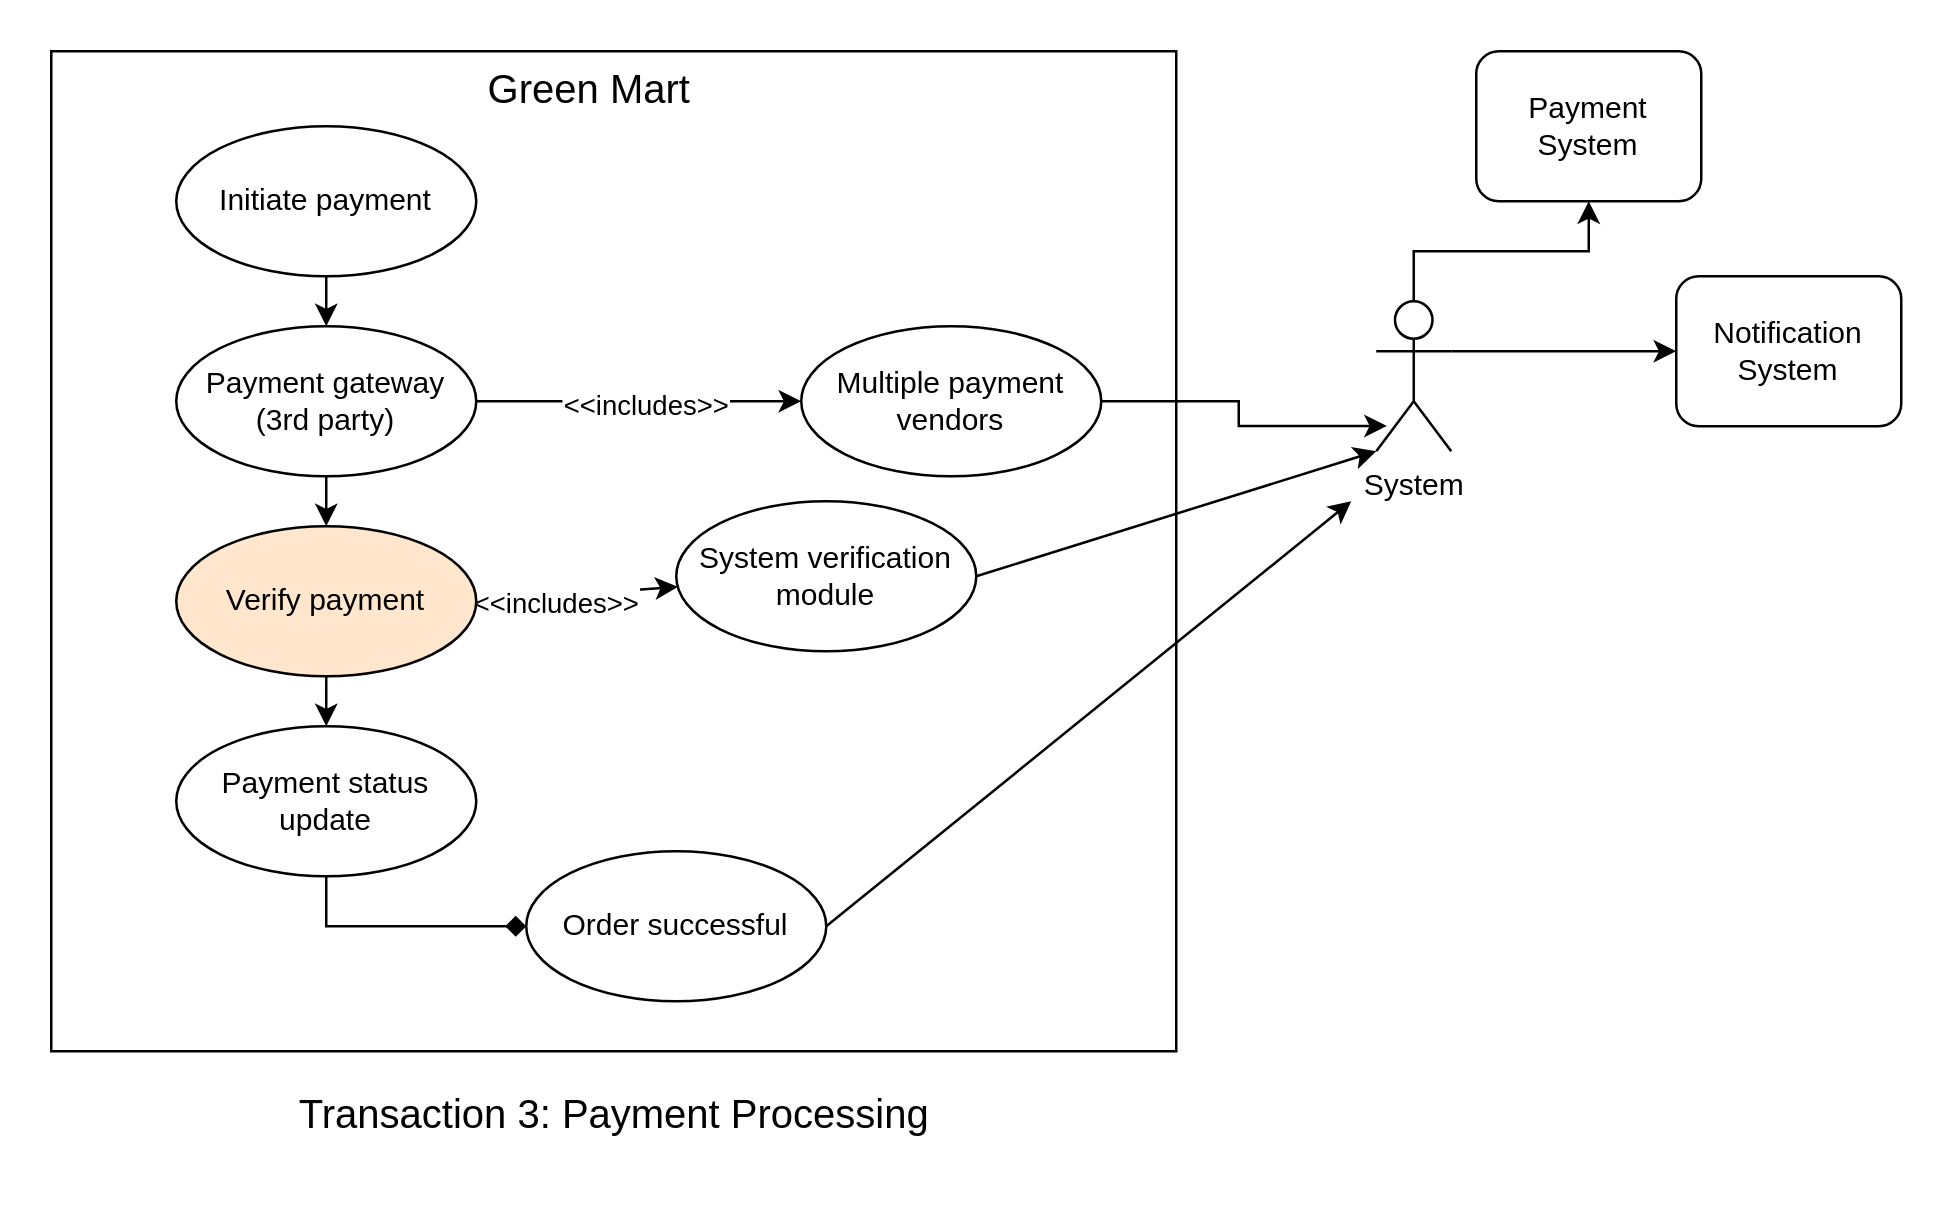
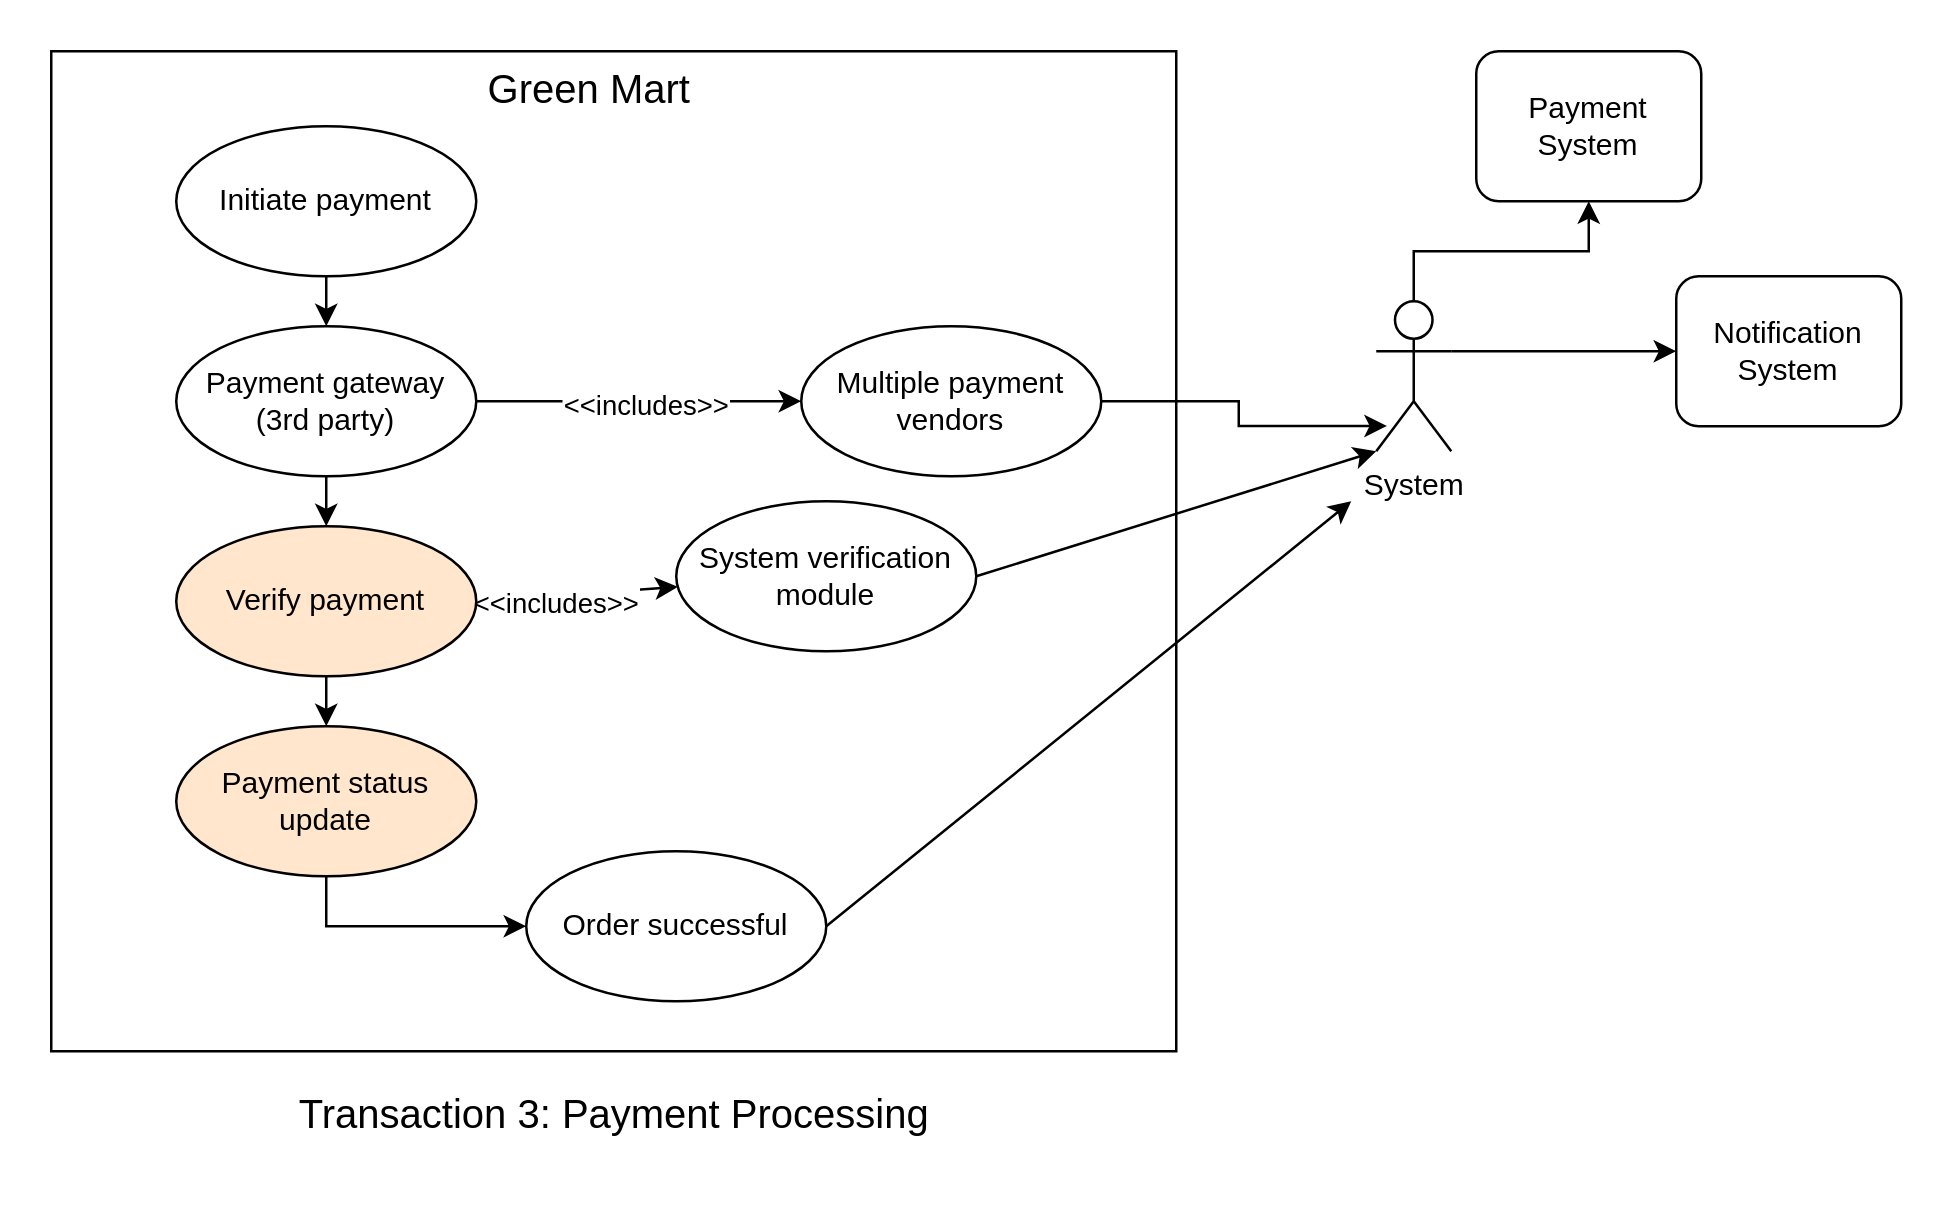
(326, 801) -> (326, 801)
(506, 926) -> (507, 926)
